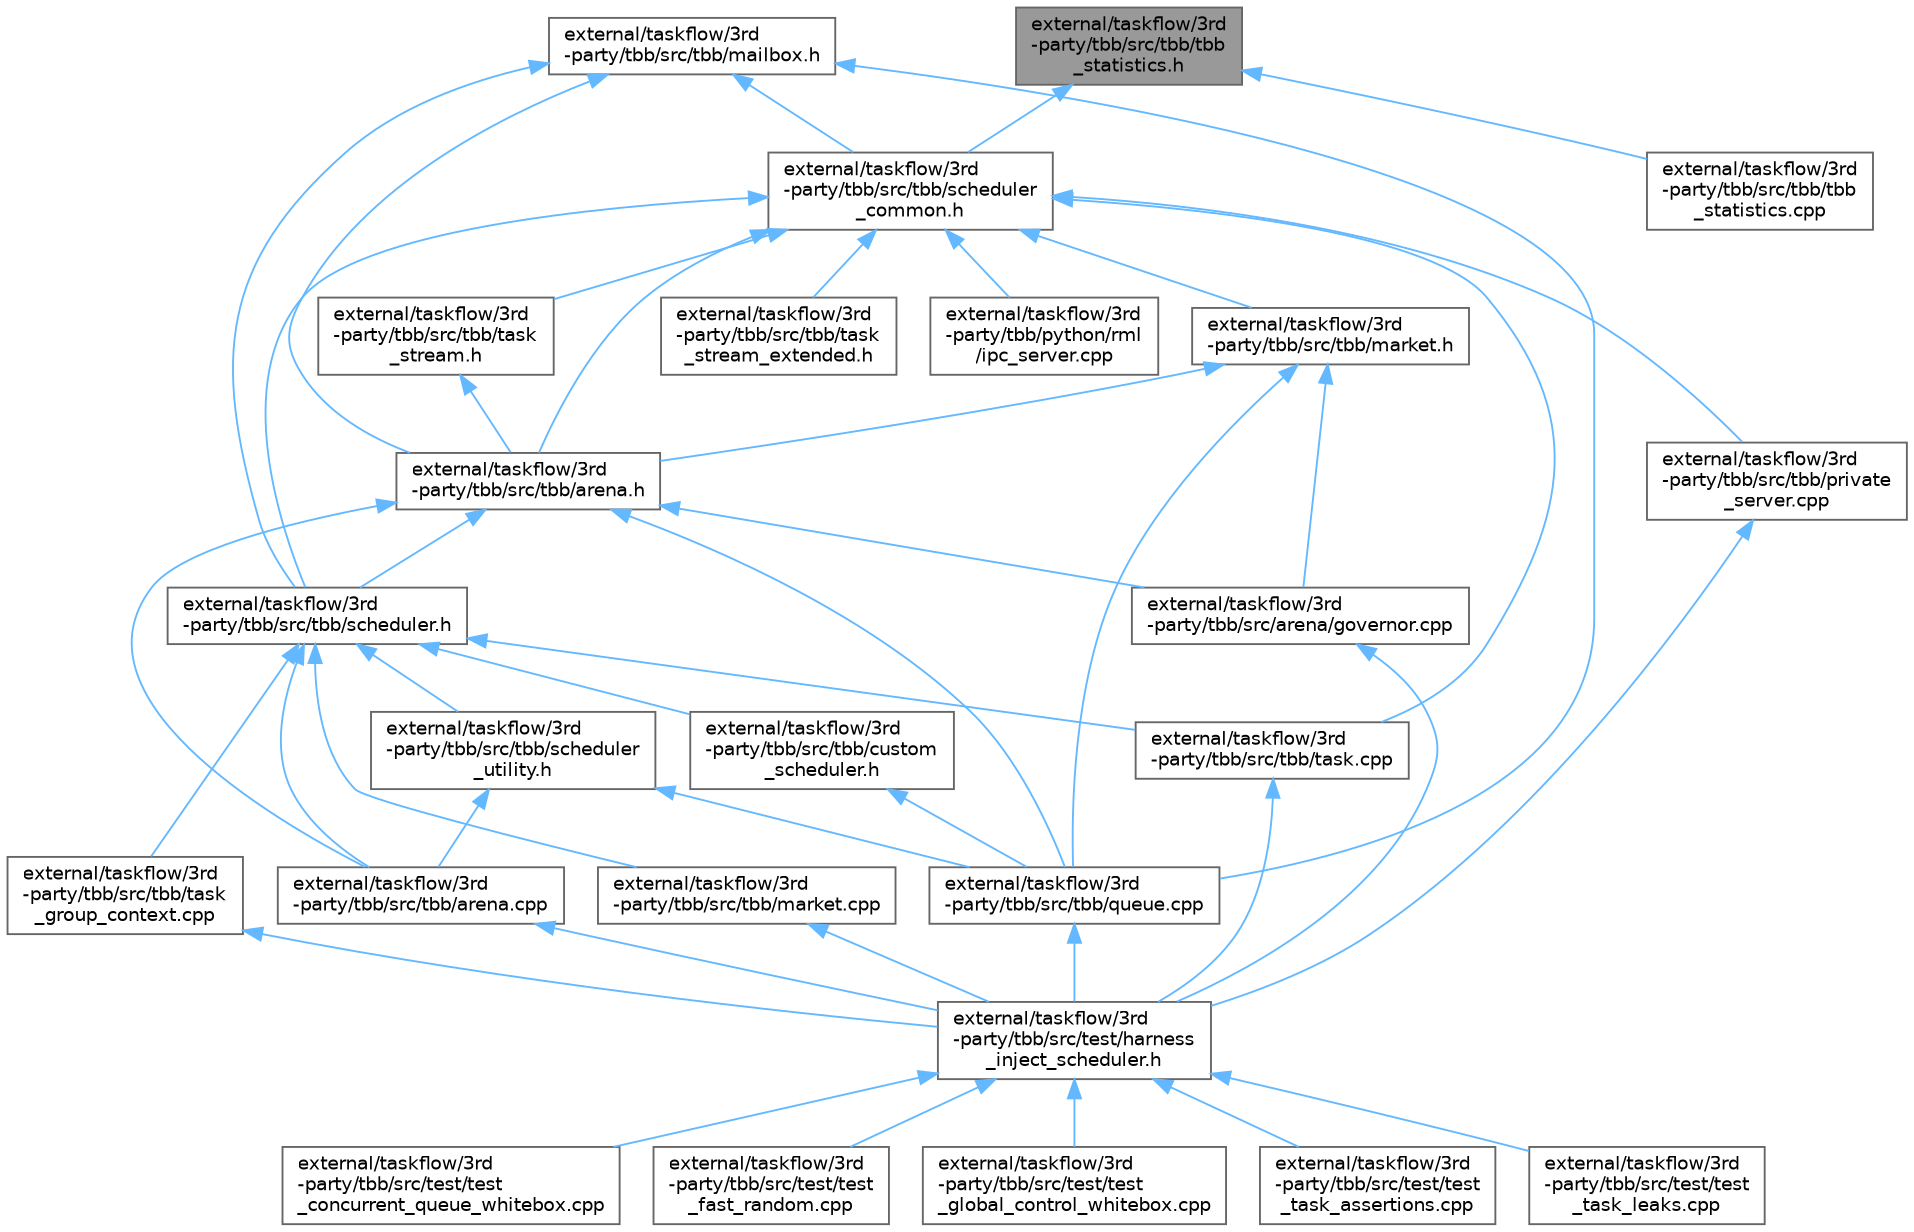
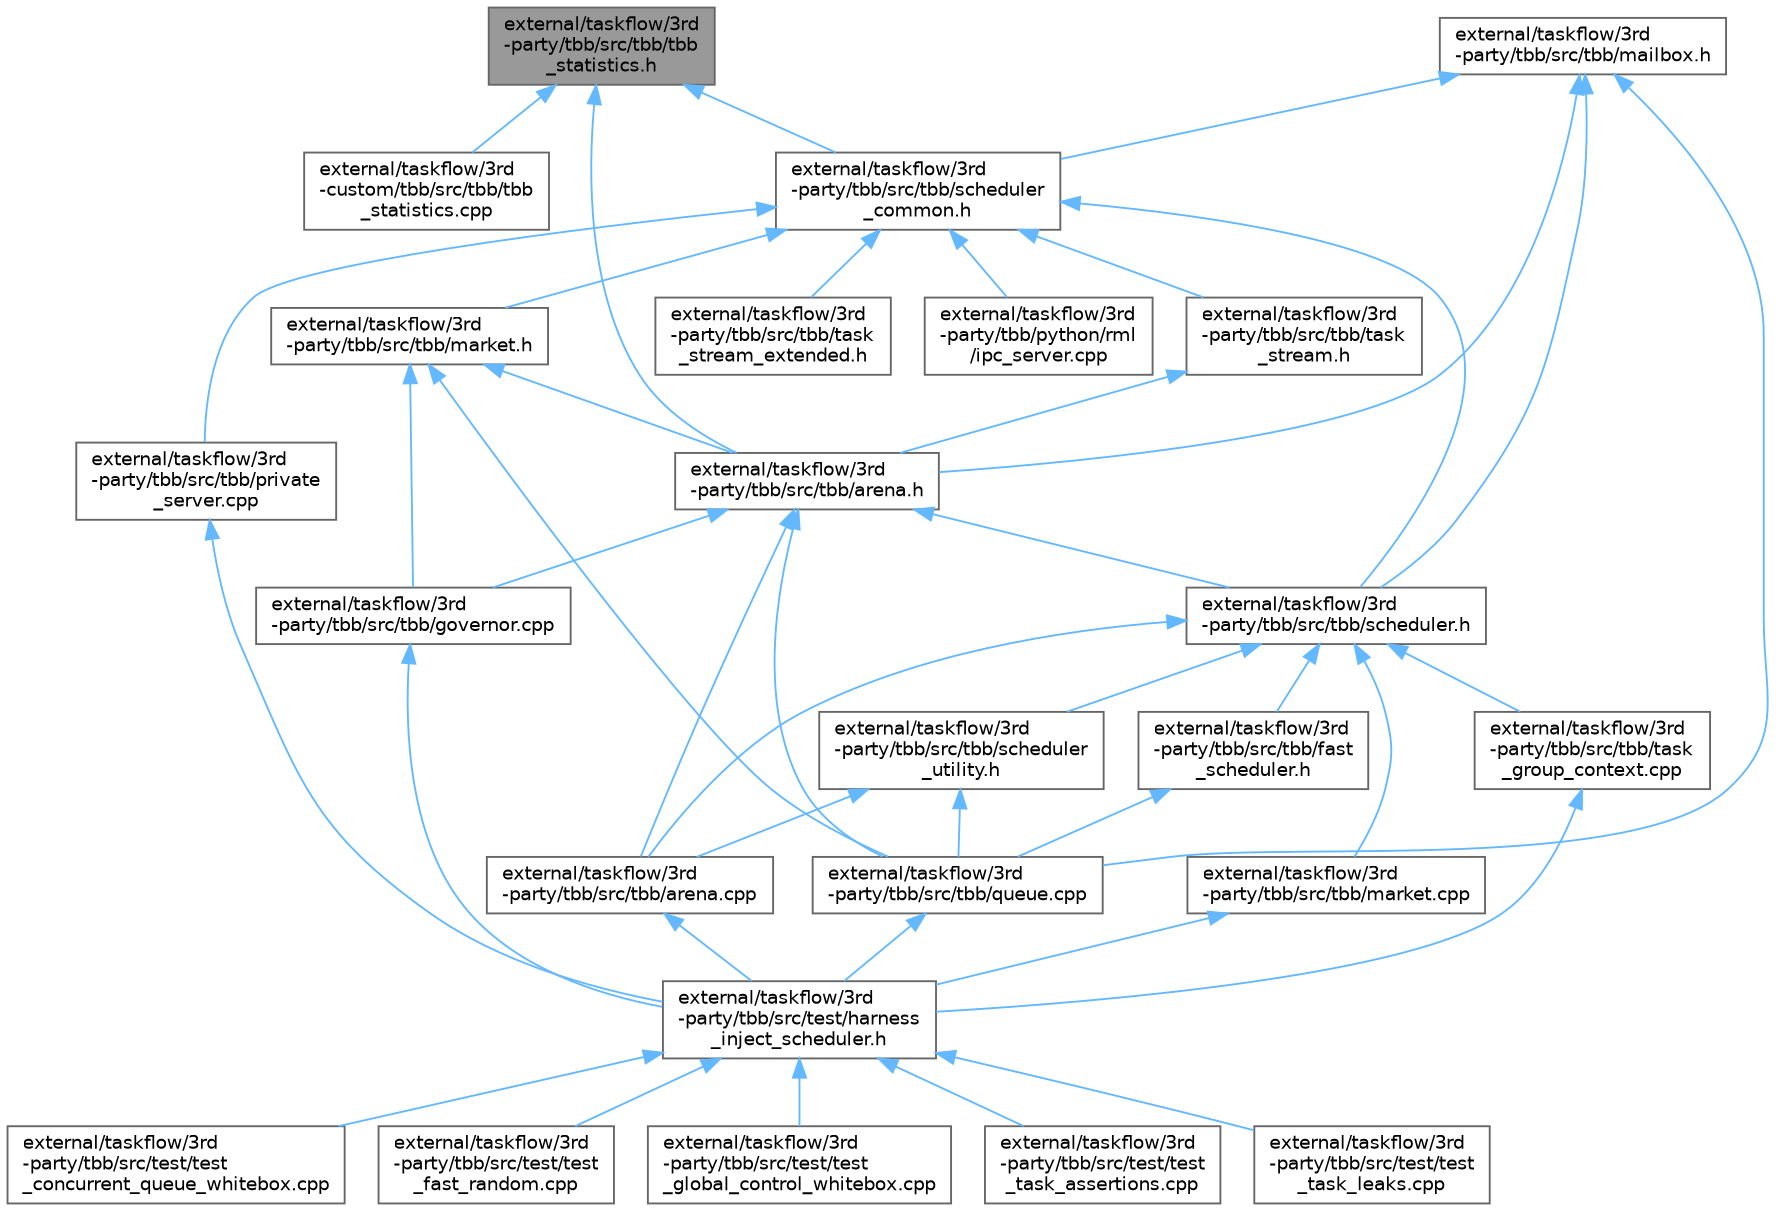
(1760, 191) -> (427, 191)
(621, 320) -> (609, 305)
(1300, 616) -> (413, 616)
(822, 751) -> (1253, 751)
(1272, 751) -> none
